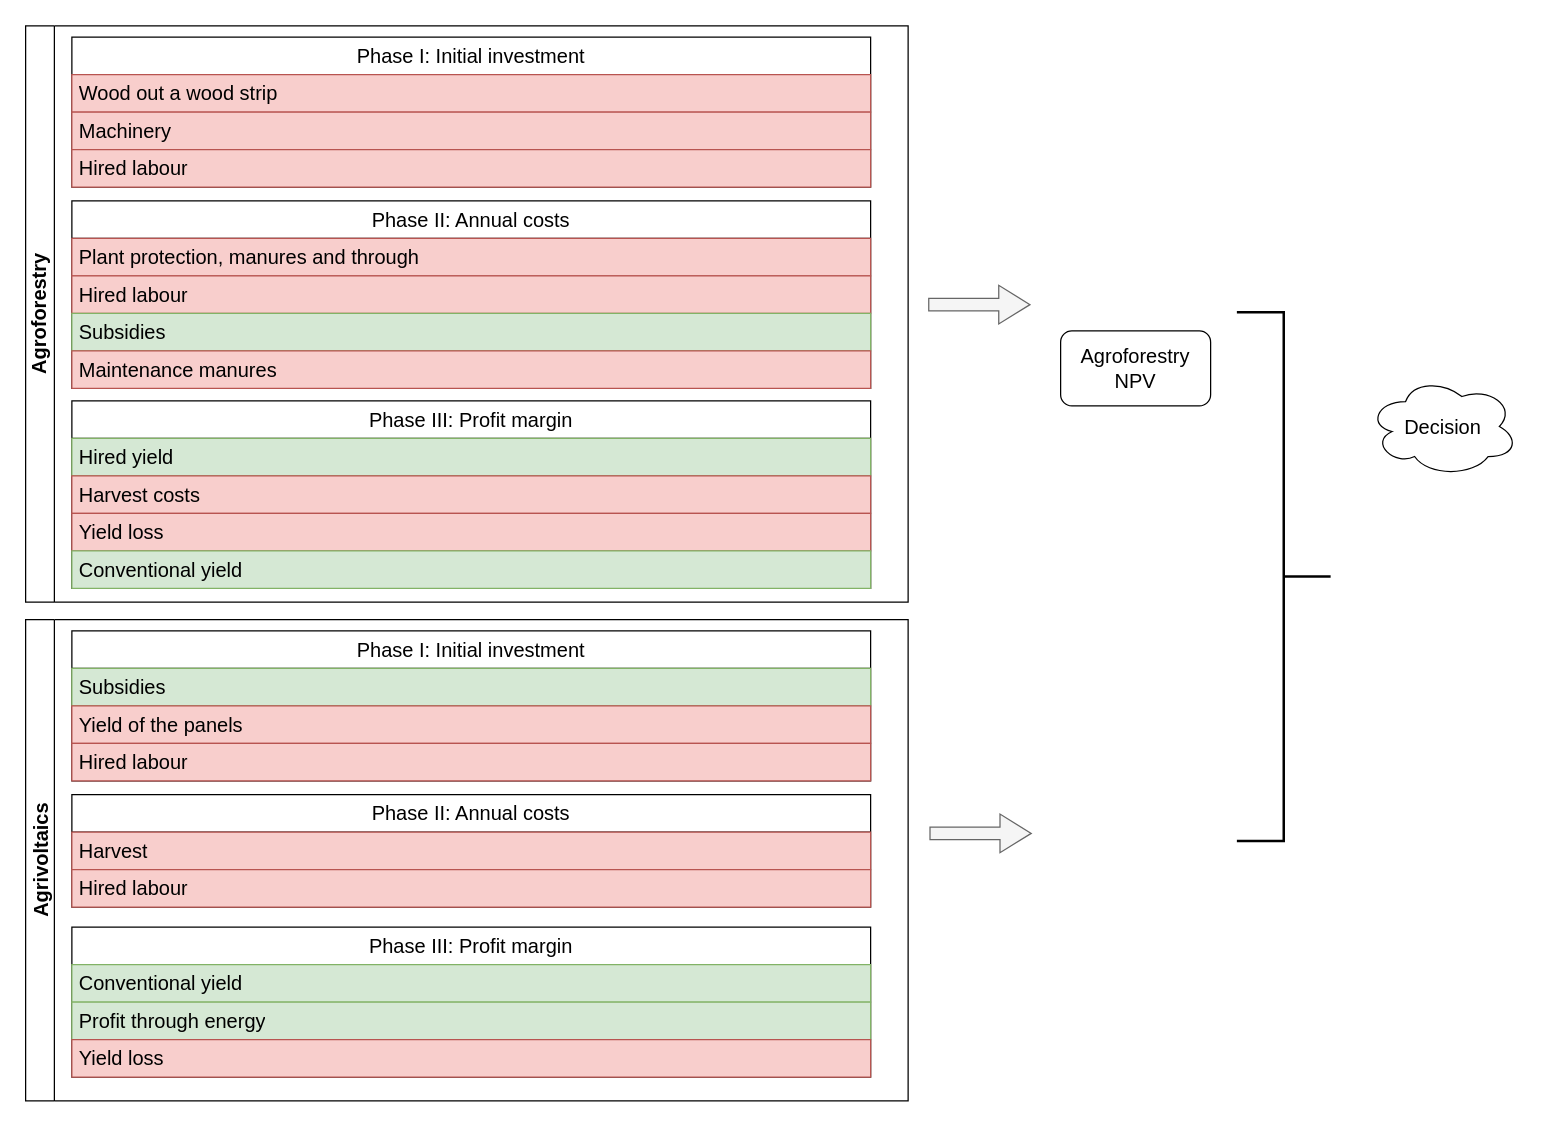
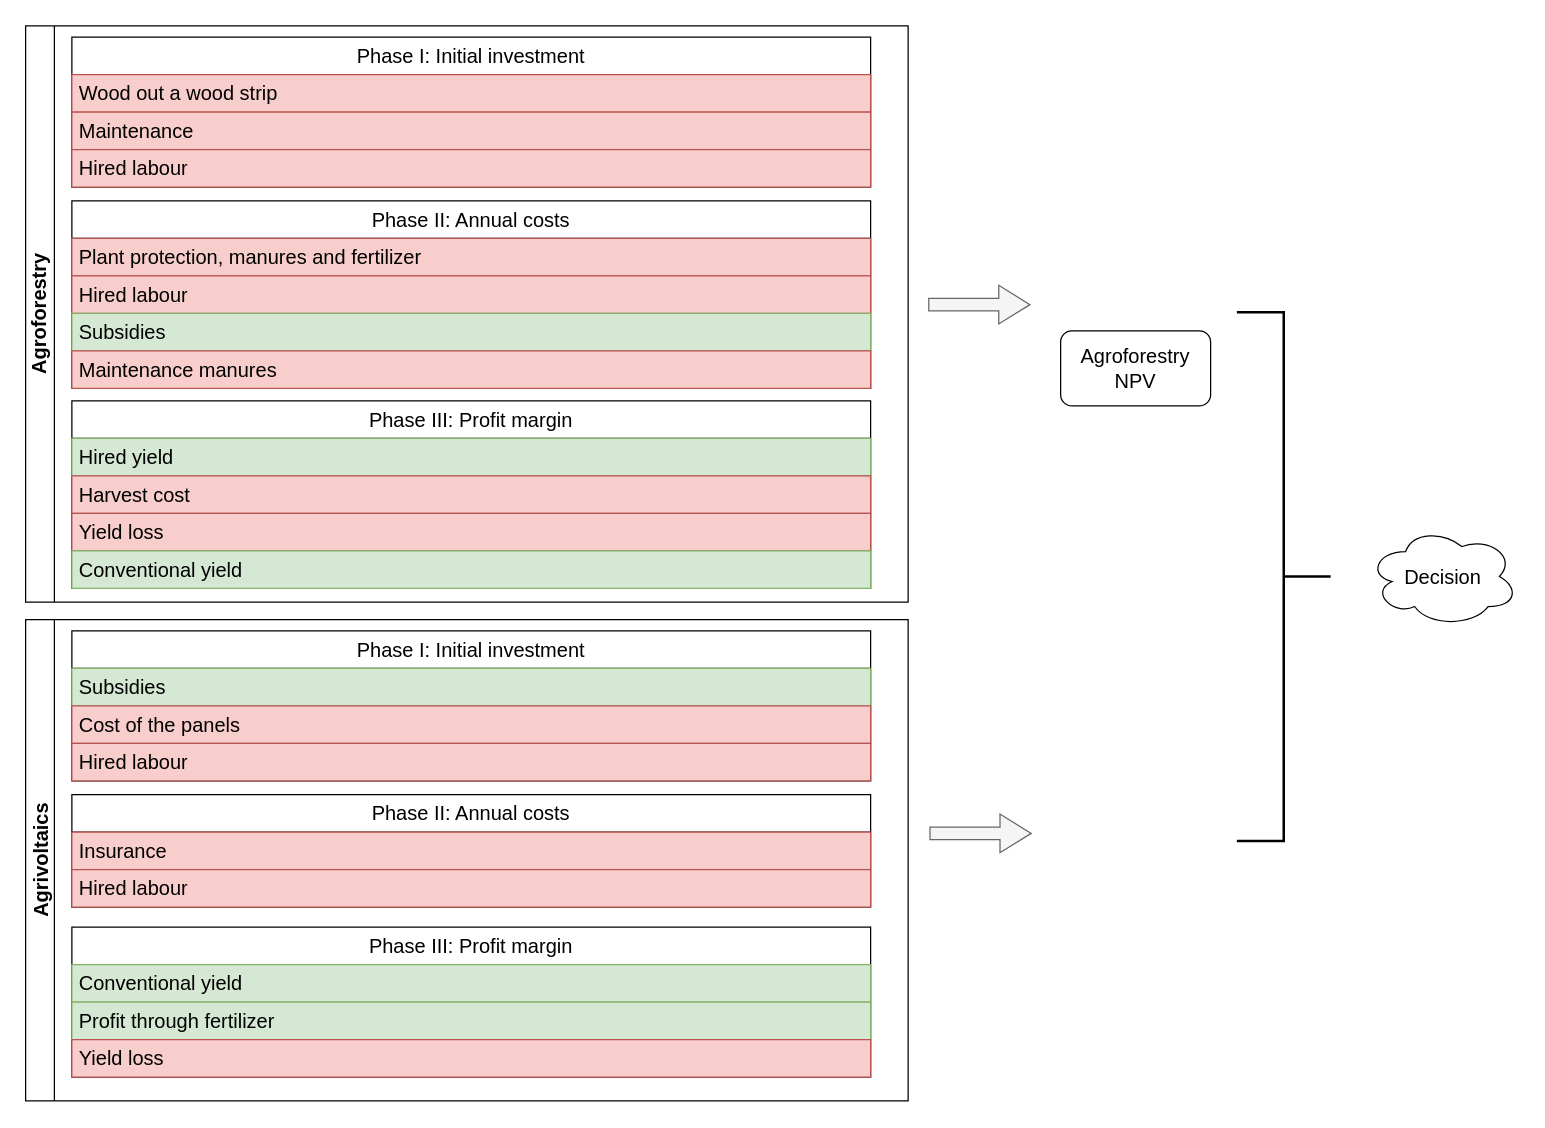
(127, 131) -> (138, 131)
(268, 257) -> (277, 257)
(1443, 426) -> (1443, 576)
(150, 494) -> (144, 494)
(170, 724) -> (170, 724)
(119, 851) -> (130, 851)
(189, 1021) -> (204, 1021)
